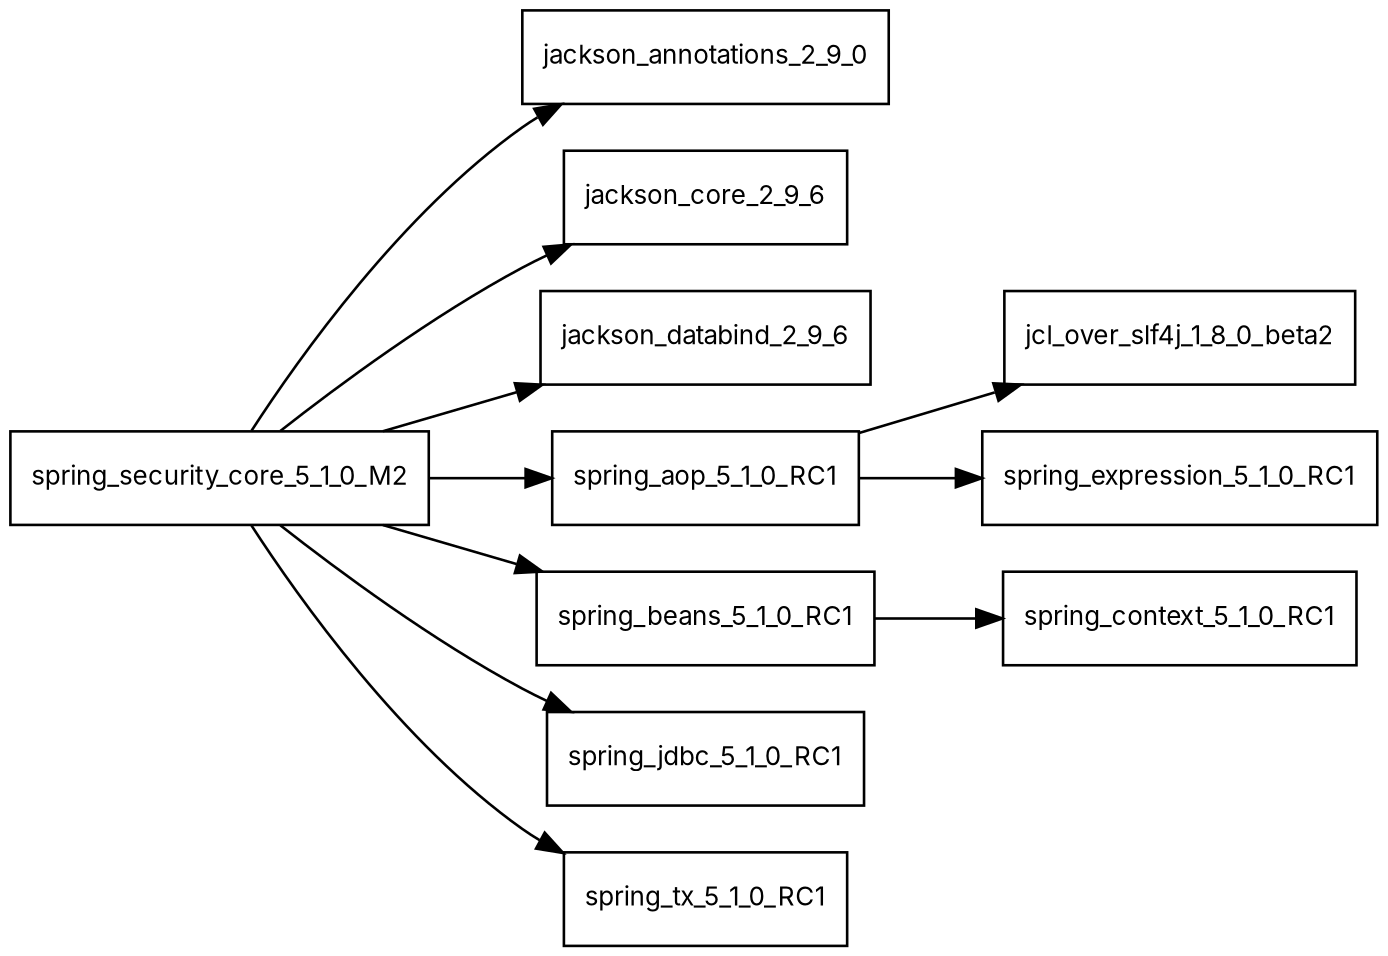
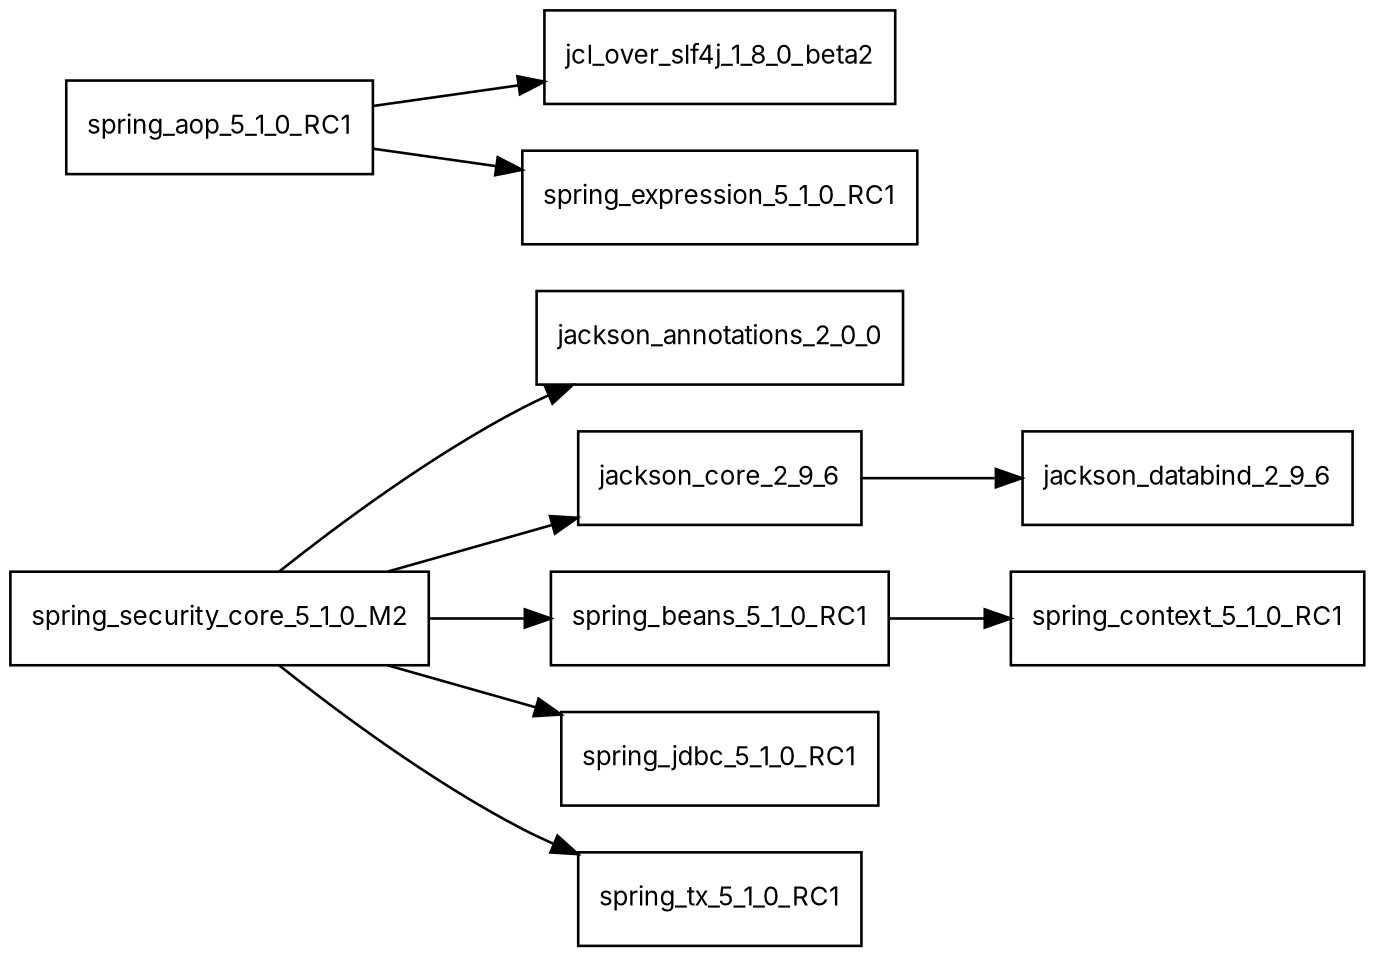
(706, 57) -> (720, 338)
(450, 412) -> (929, 478)
(477, 478) -> none
